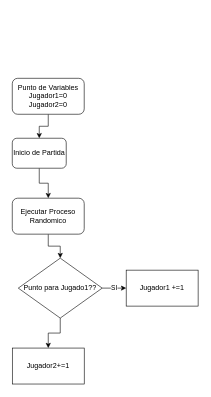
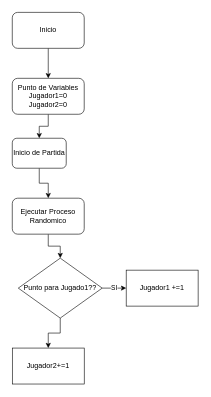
none -> (48, 30)
none -> (48, 72)
